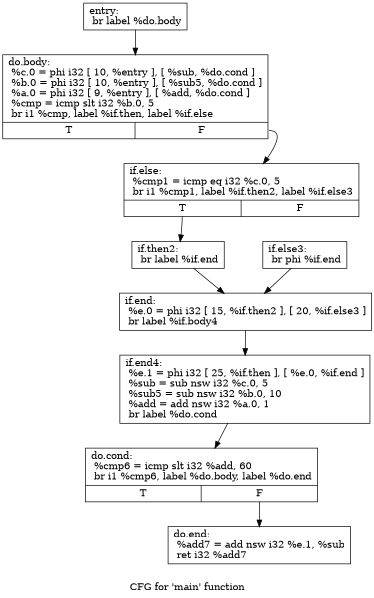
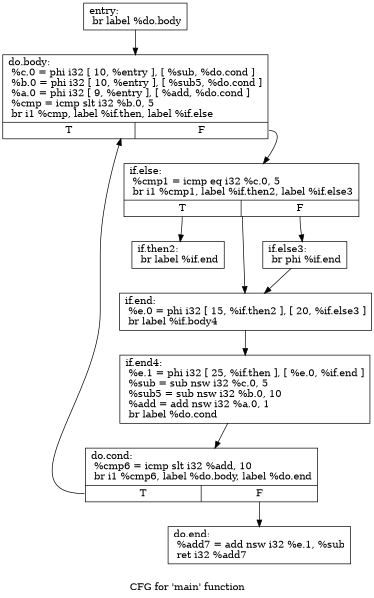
none -> (300, 226)
(206, 279) -> (244, 251)
none -> (98, 333)
(172, 466) -> (172, 466)
